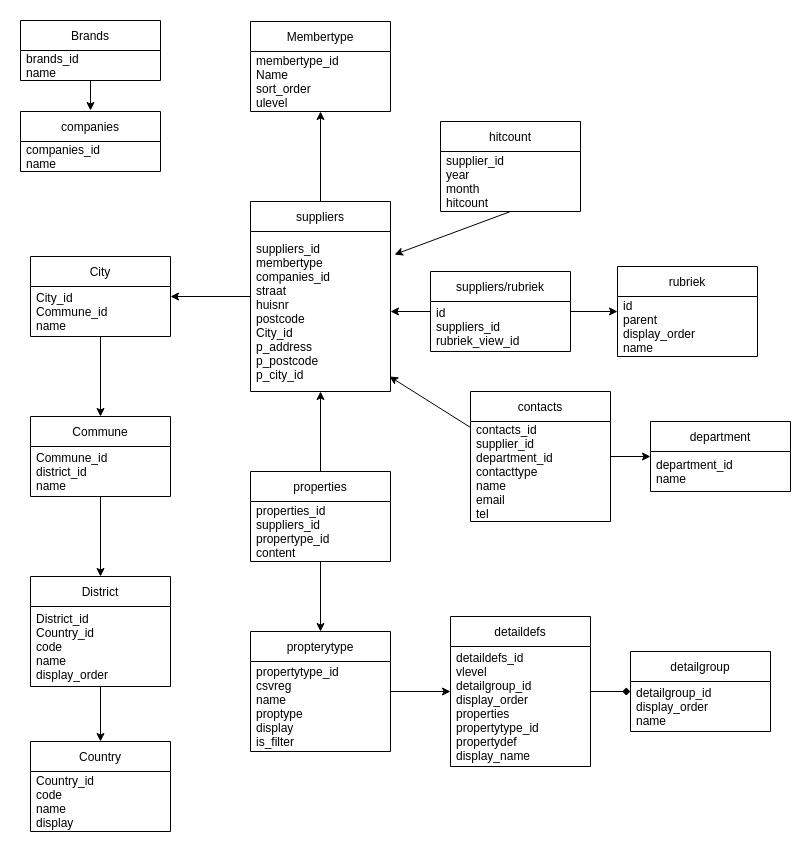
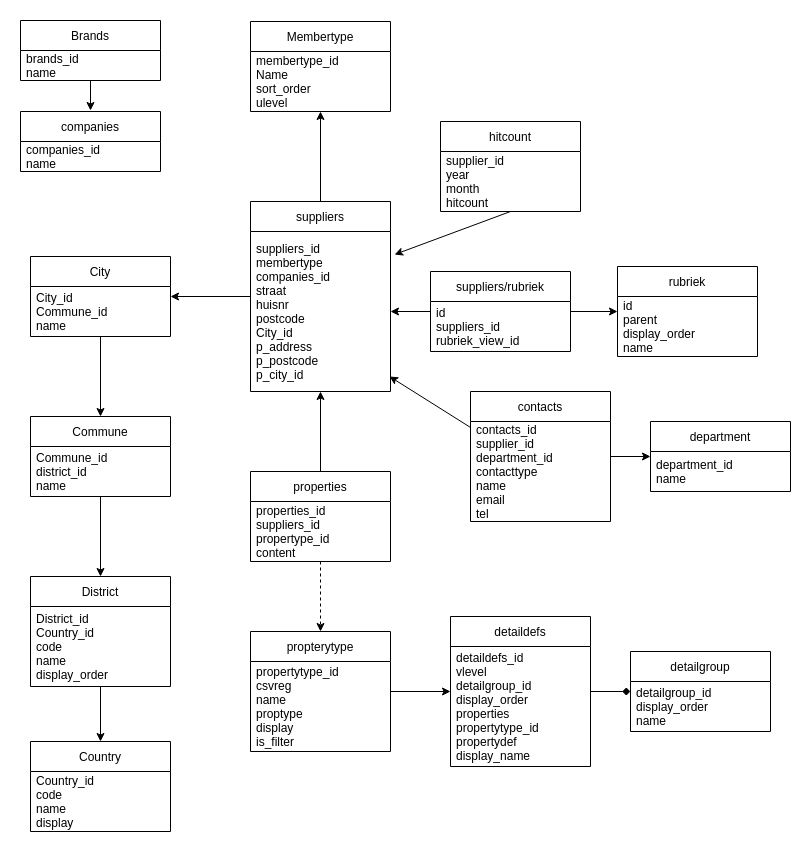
(321, 593) -> (321, 593)
